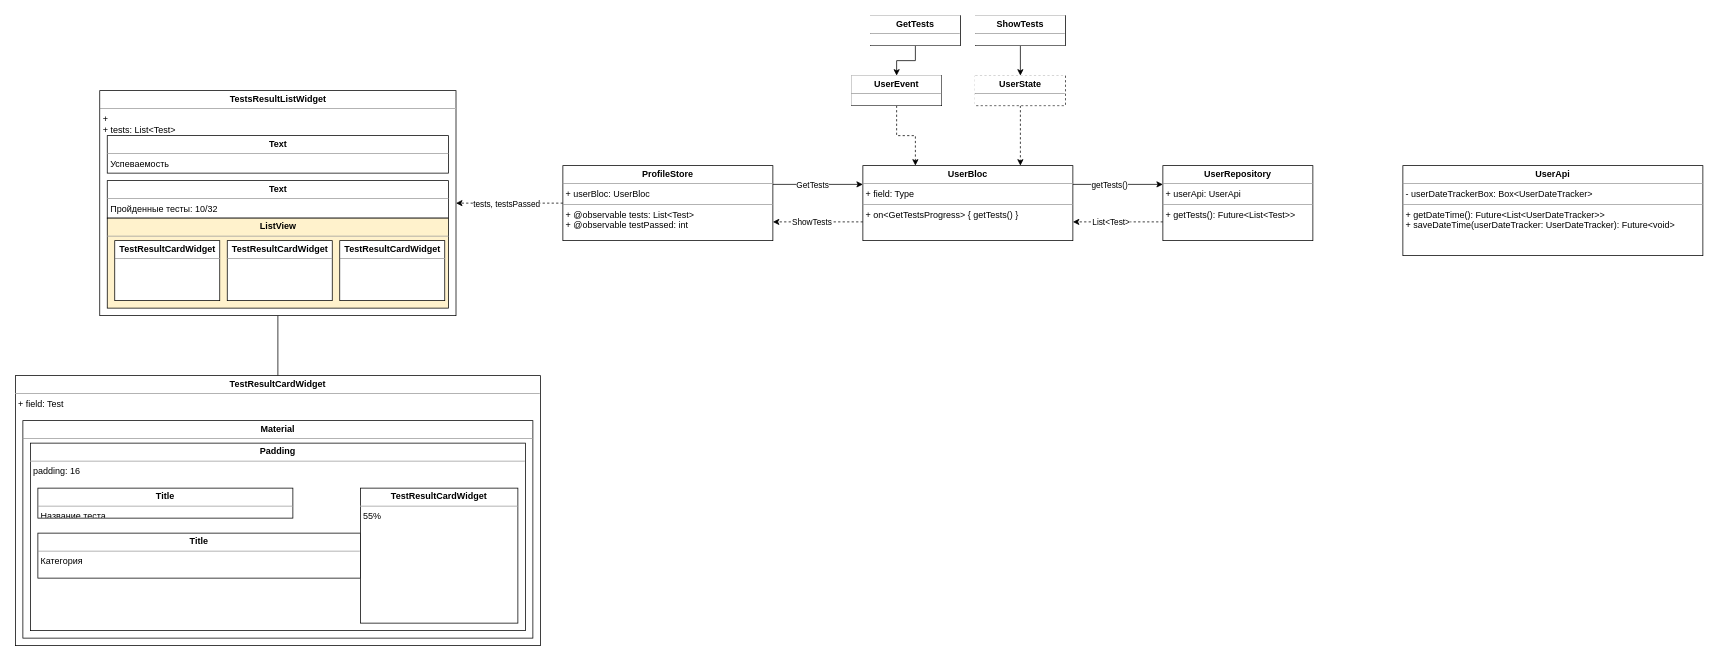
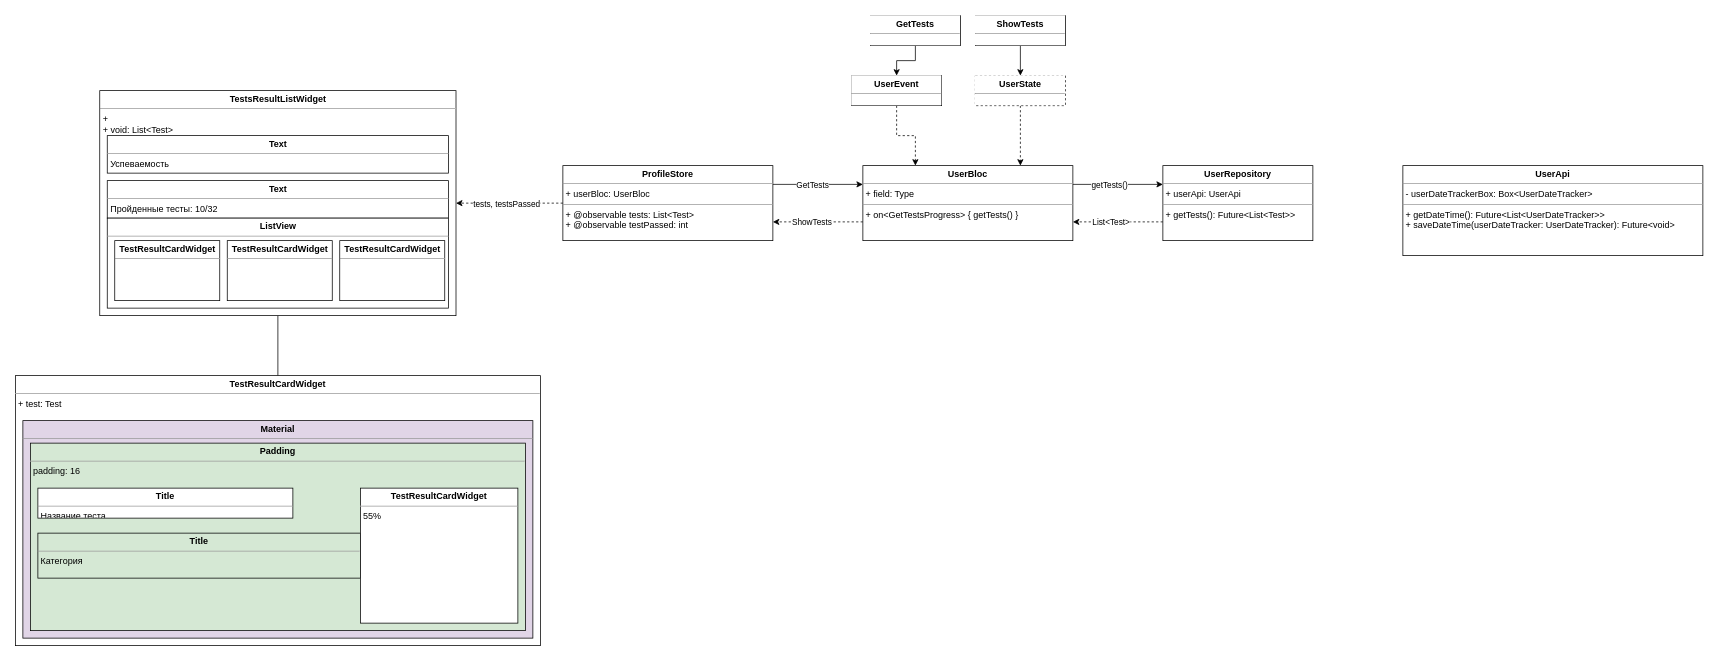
(150, 107) -> (150, 107)
(125, 223) -> (125, 223)
(63, 386) -> (63, 386)
(41, 426) -> (41, 426)
(55, 454) -> (55, 454)
(199, 555) -> (199, 555)
